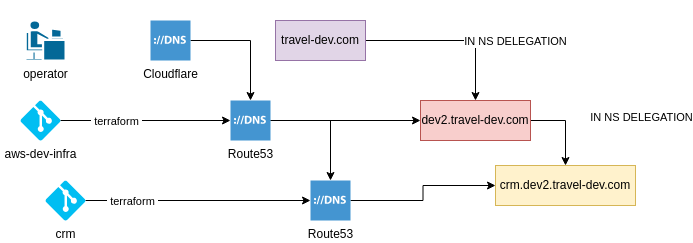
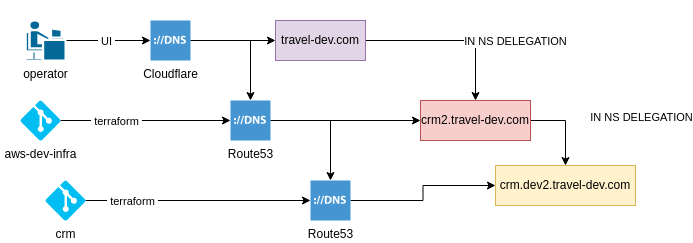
none -> (105, 41)
none -> (260, 41)
(476, 121) -> (476, 121)
